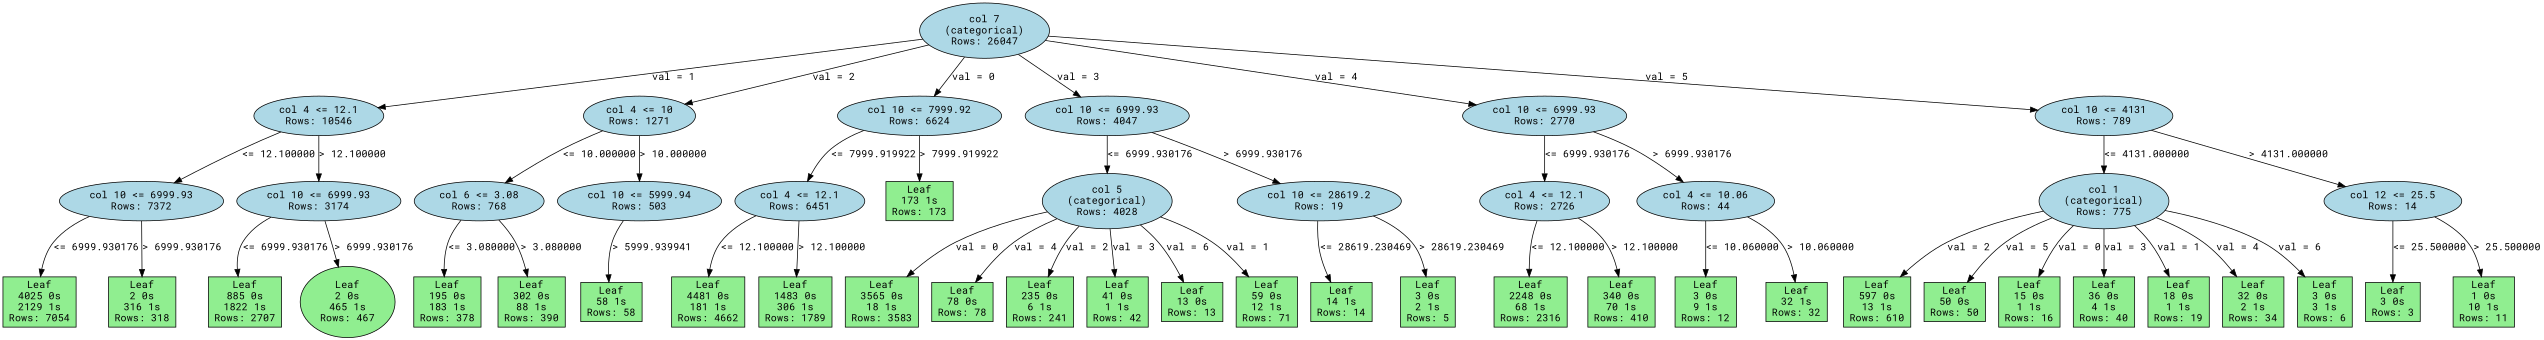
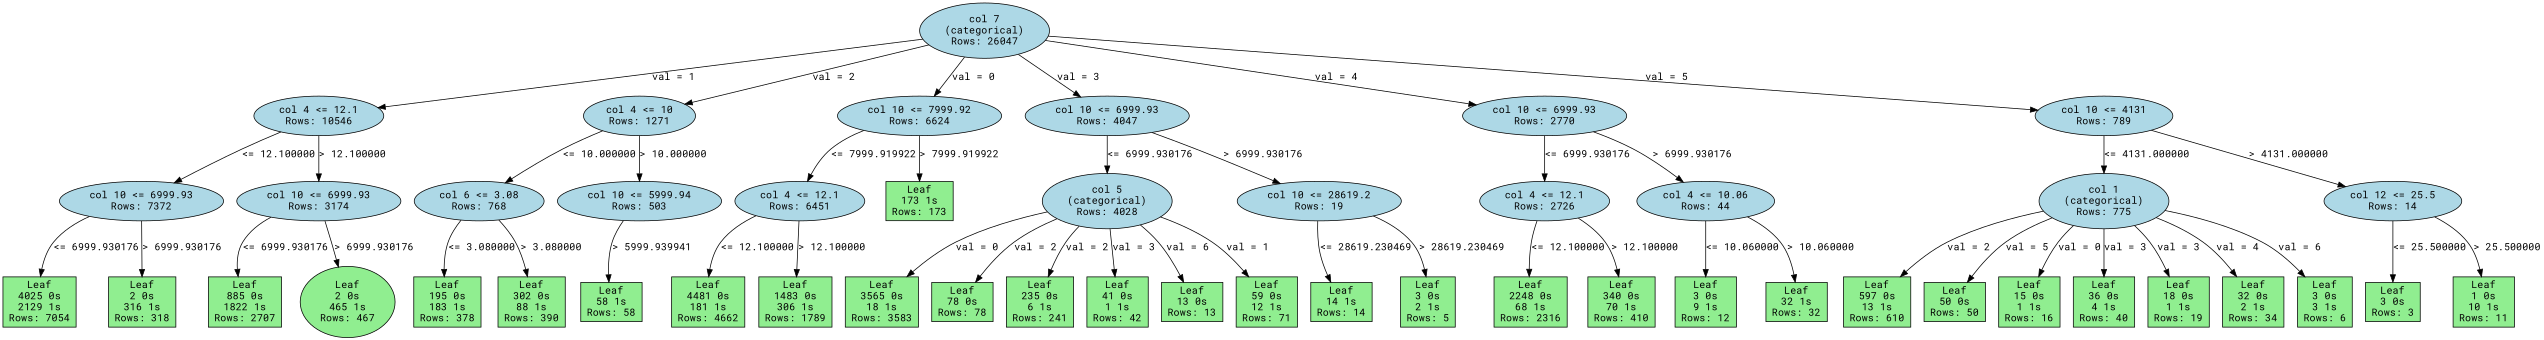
(1036, 248) -> (1036, 248)
(2179, 248) -> (2179, 248)
